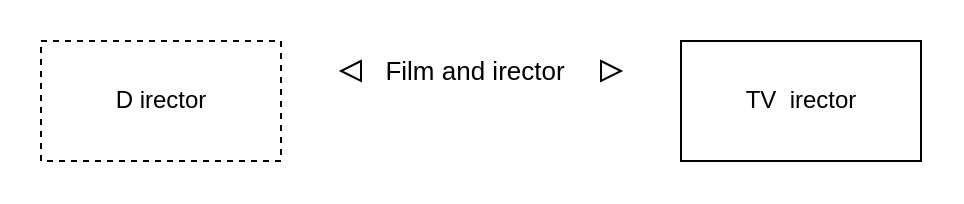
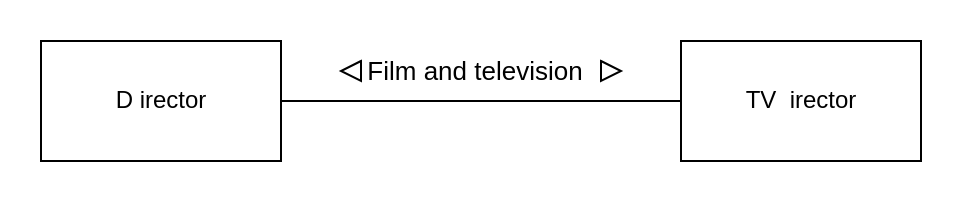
(476, 71) -> (476, 71)
(161, 101) -> (161, 101)
none -> (481, 101)
